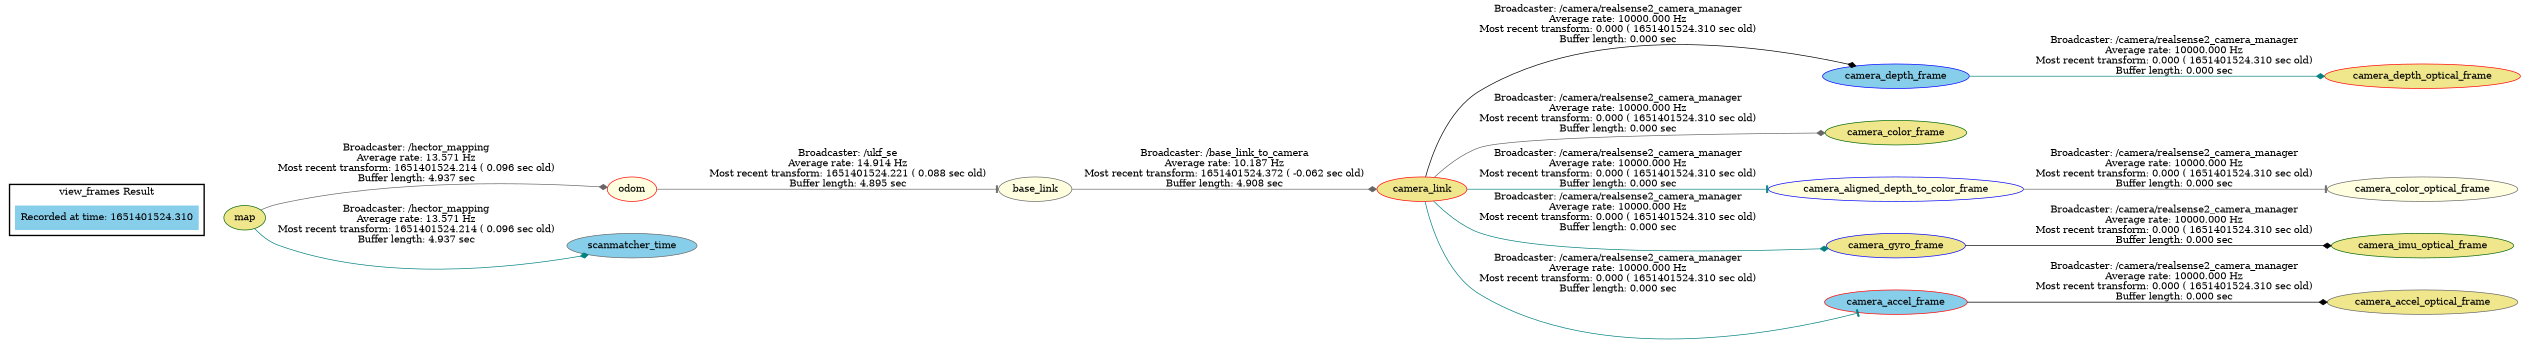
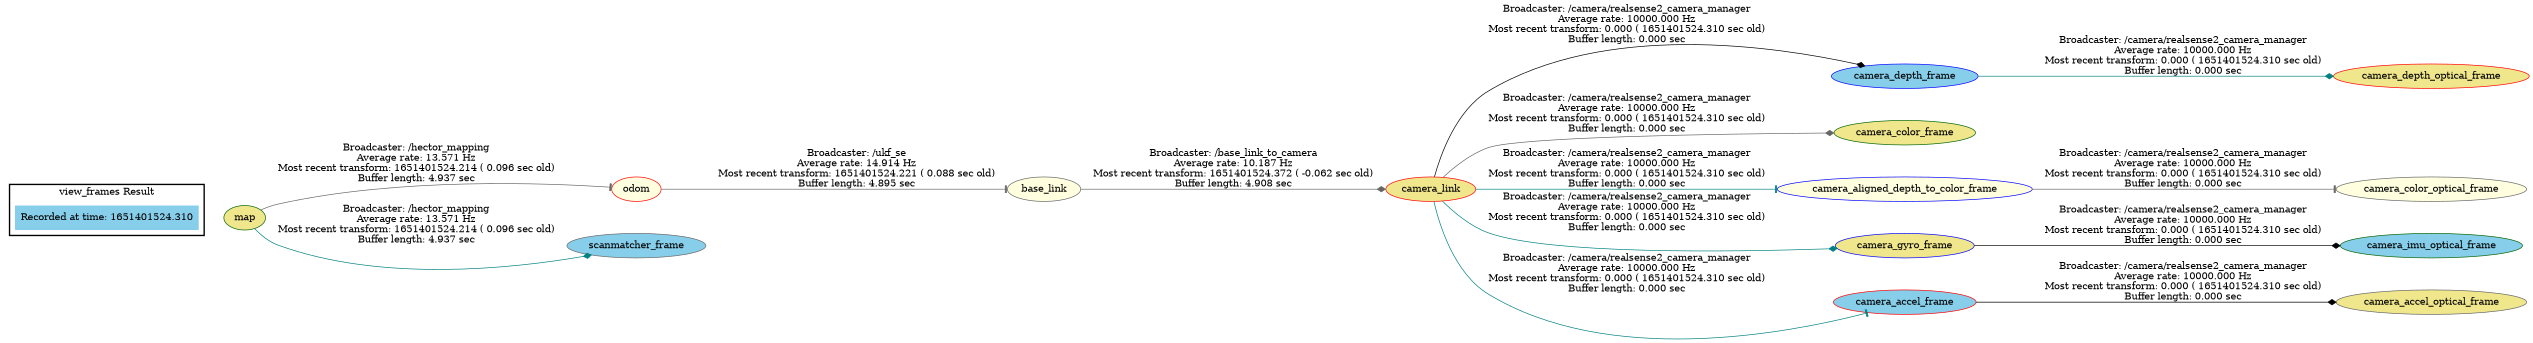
(429, 186) -> (433, 185)
(632, 246) -> (636, 246)
(2423, 246) -> (2431, 246)
